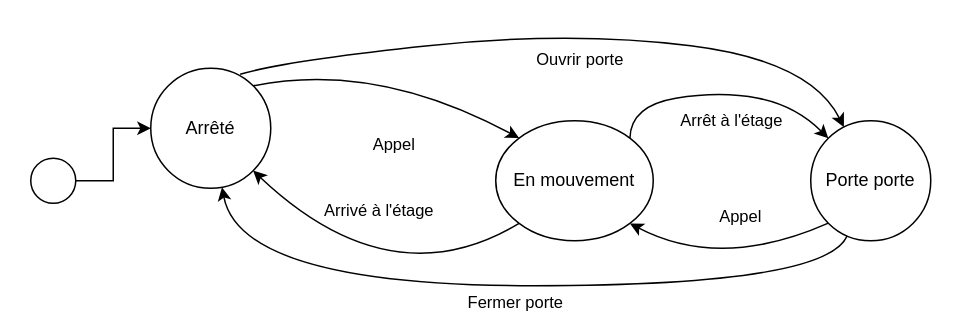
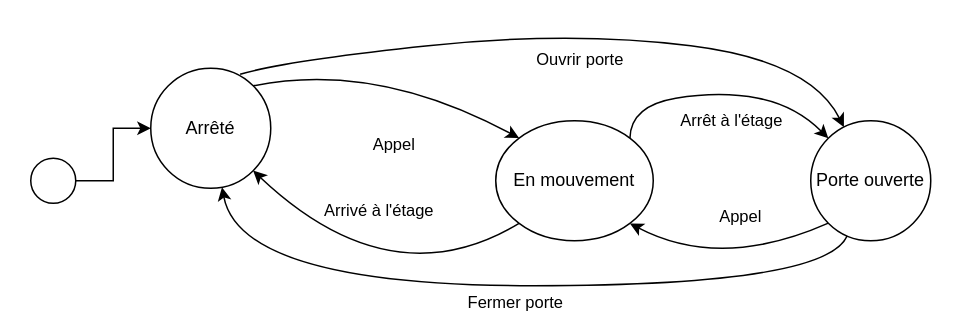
(871, 181) -> (871, 181)
